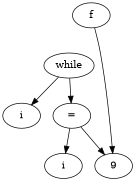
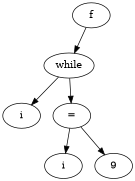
(106, 87) -> (82, 37)
